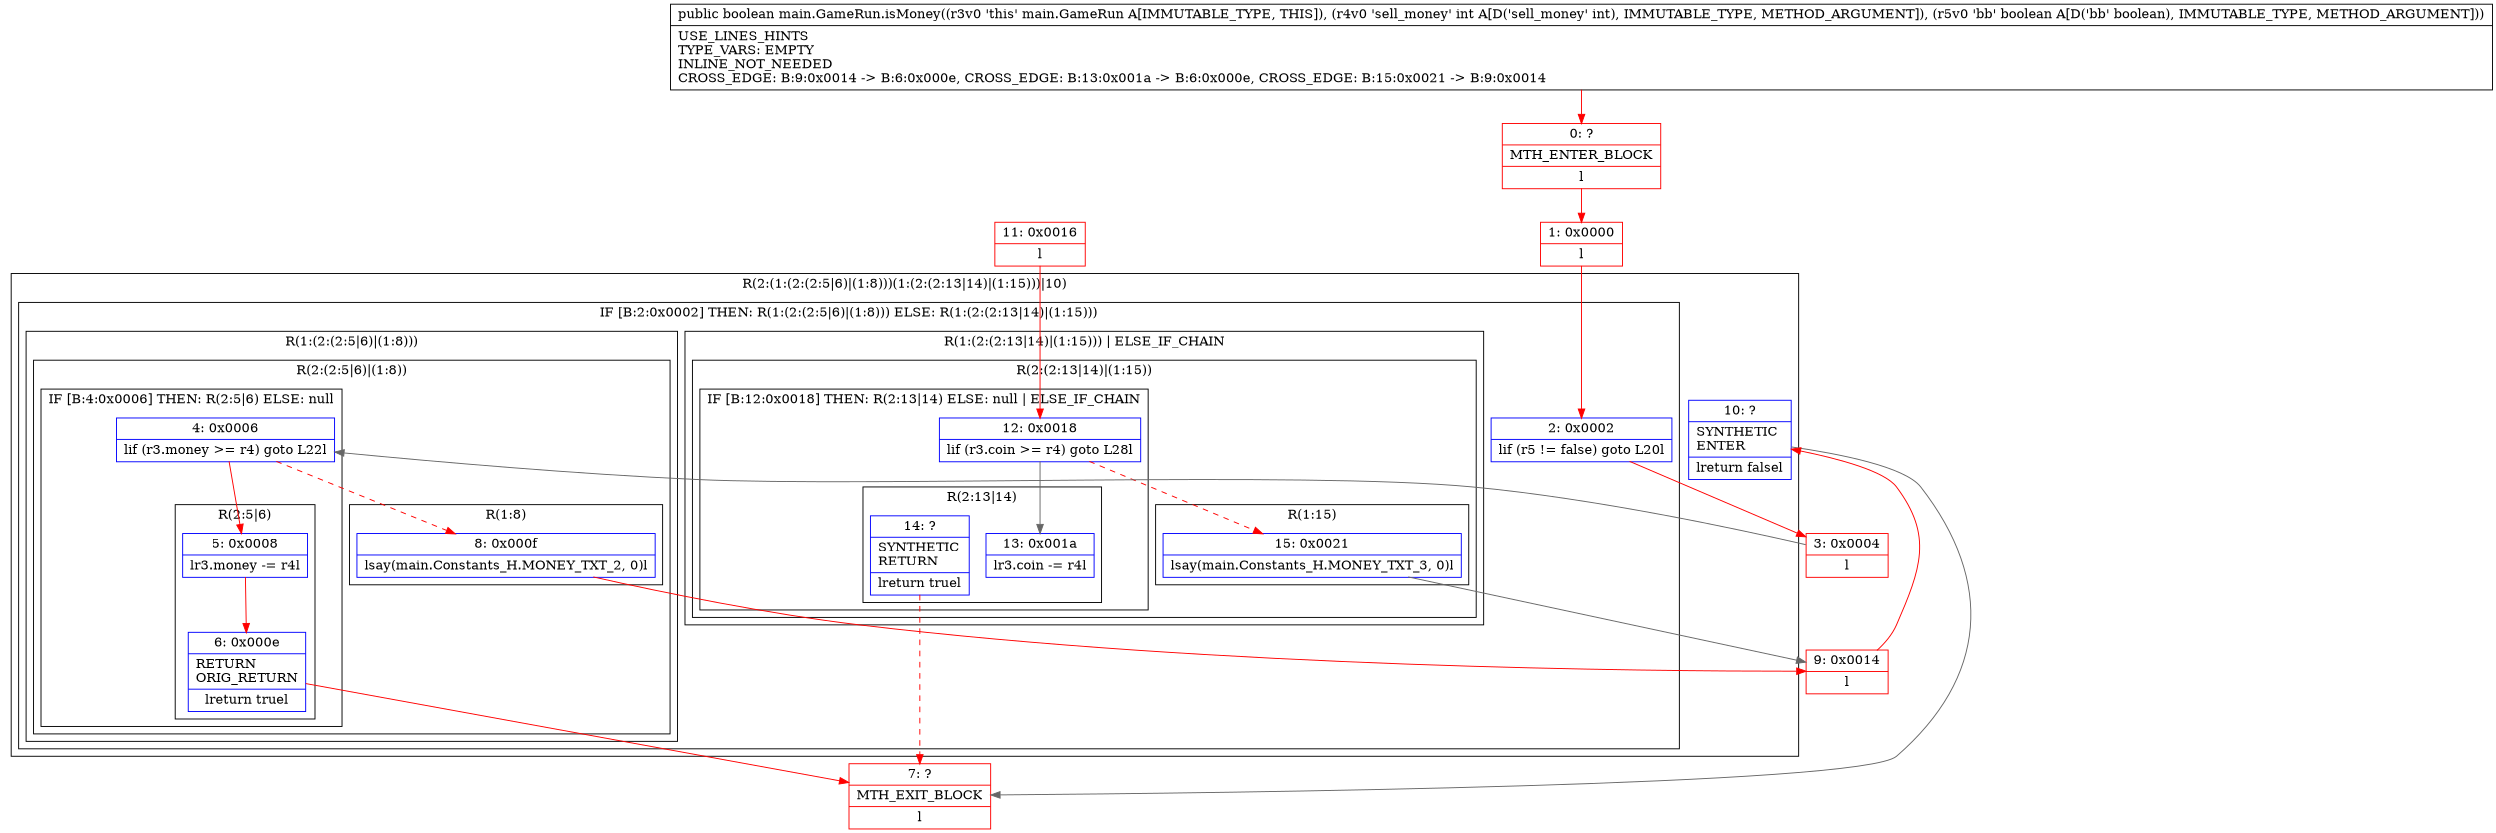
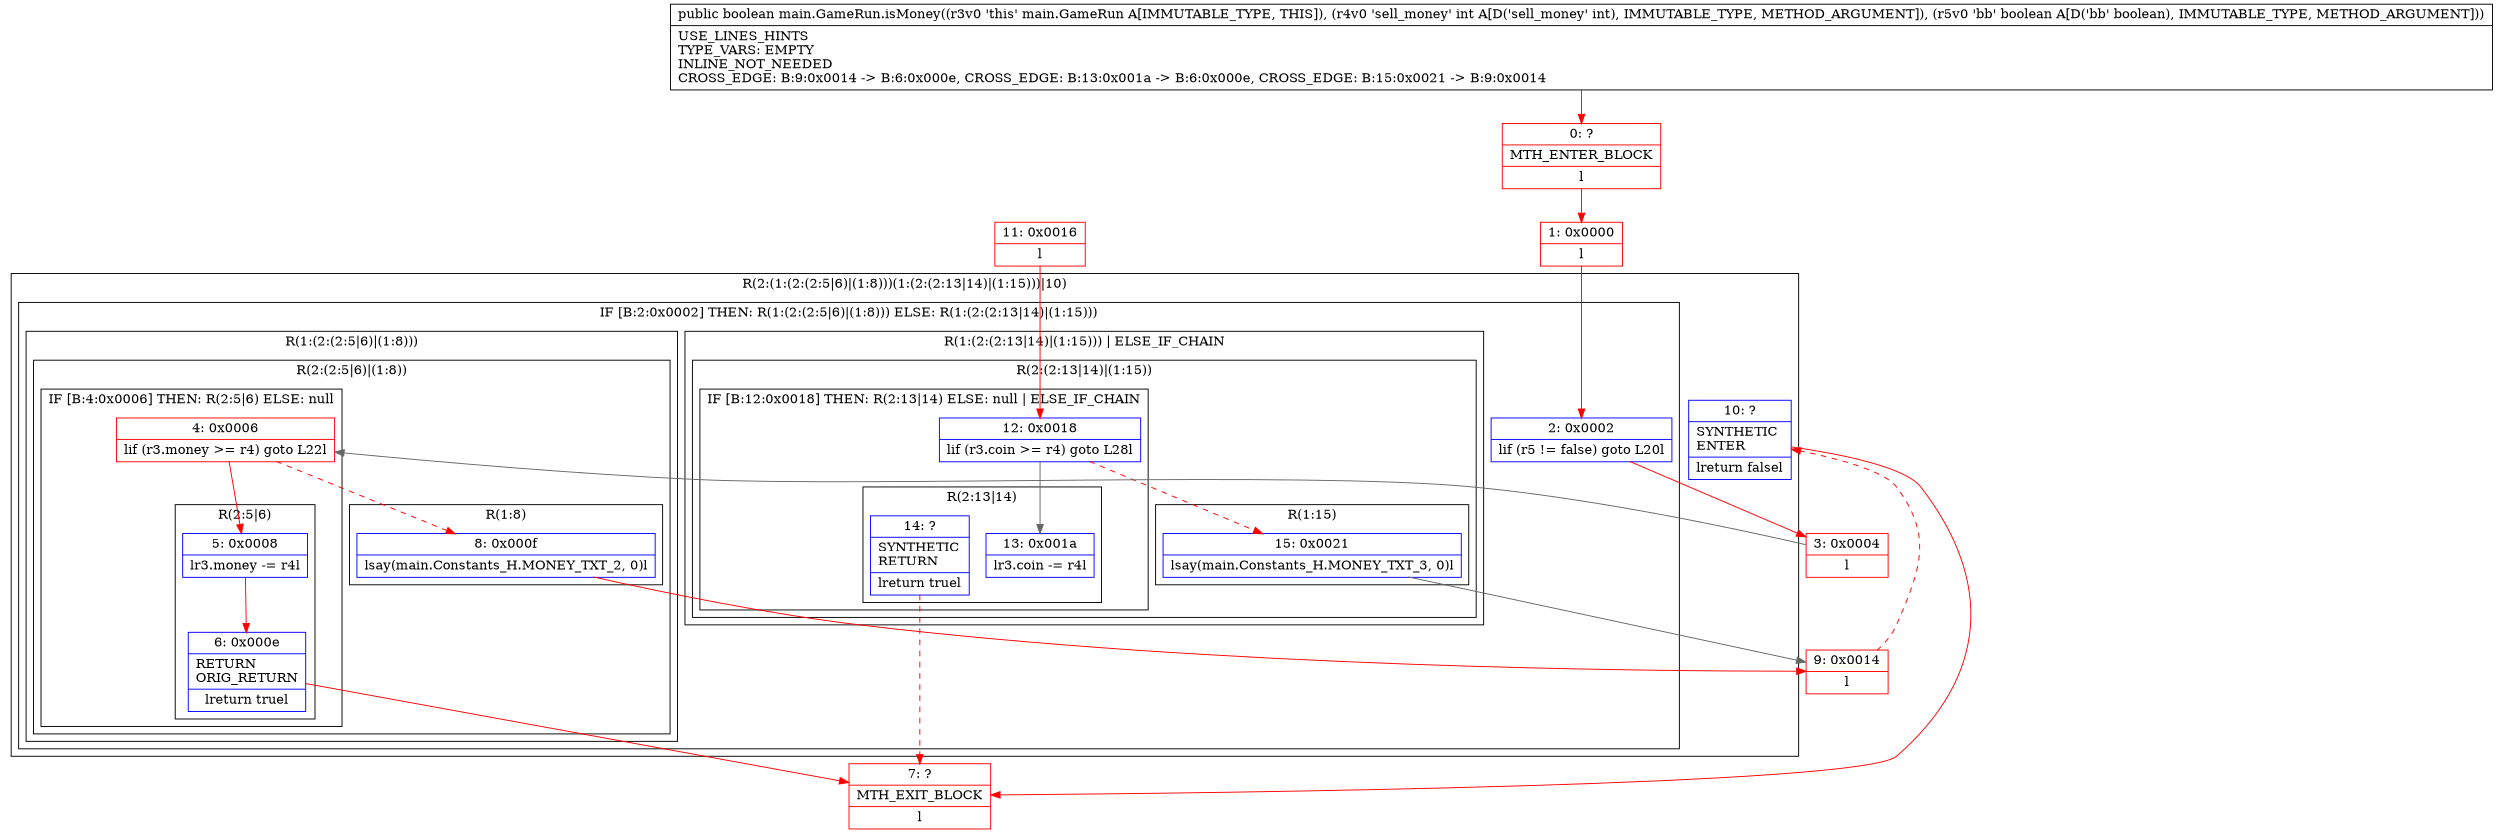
(226, 440) -> (226, 440)
(1915, 520) -> (1915, 520)
(1670, 780) -> (1670, 780)
